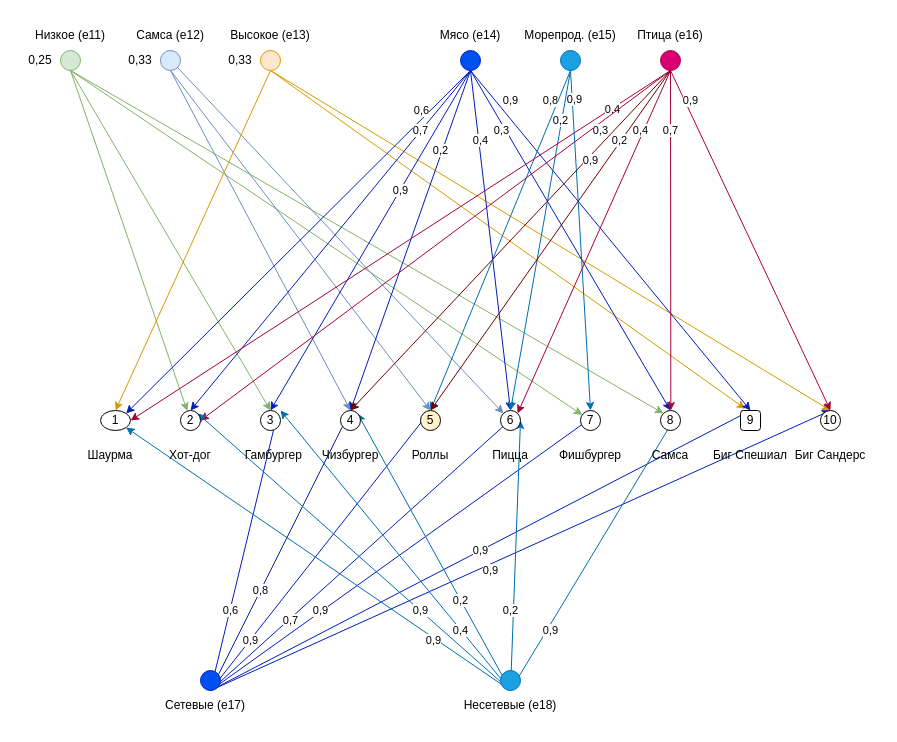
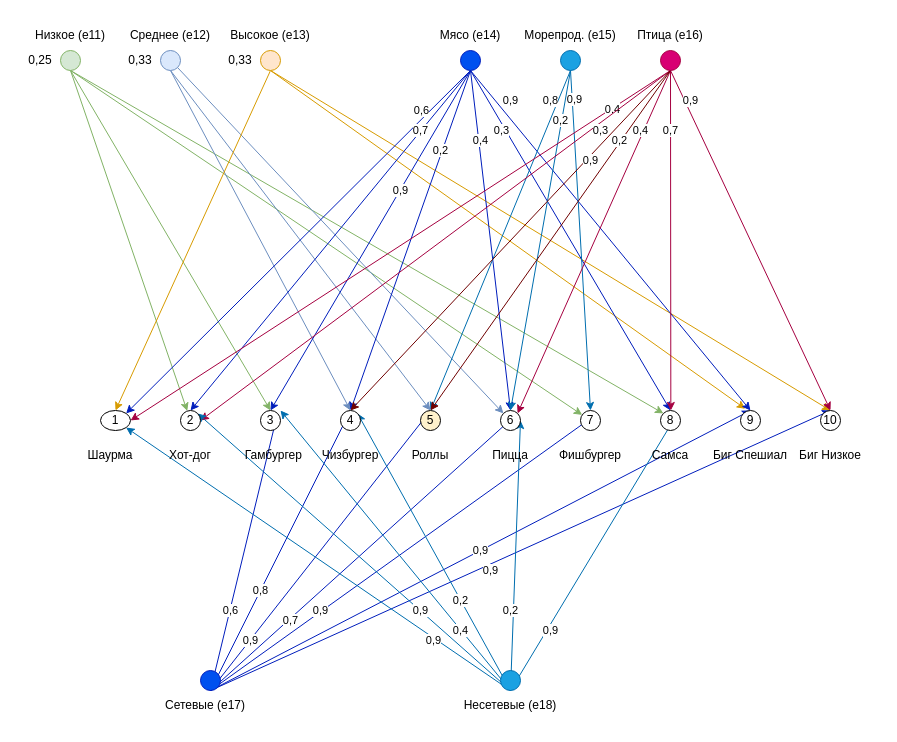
(171, 36) -> (171, 36)
(751, 421) -> (751, 421)
(831, 456) -> (831, 456)
